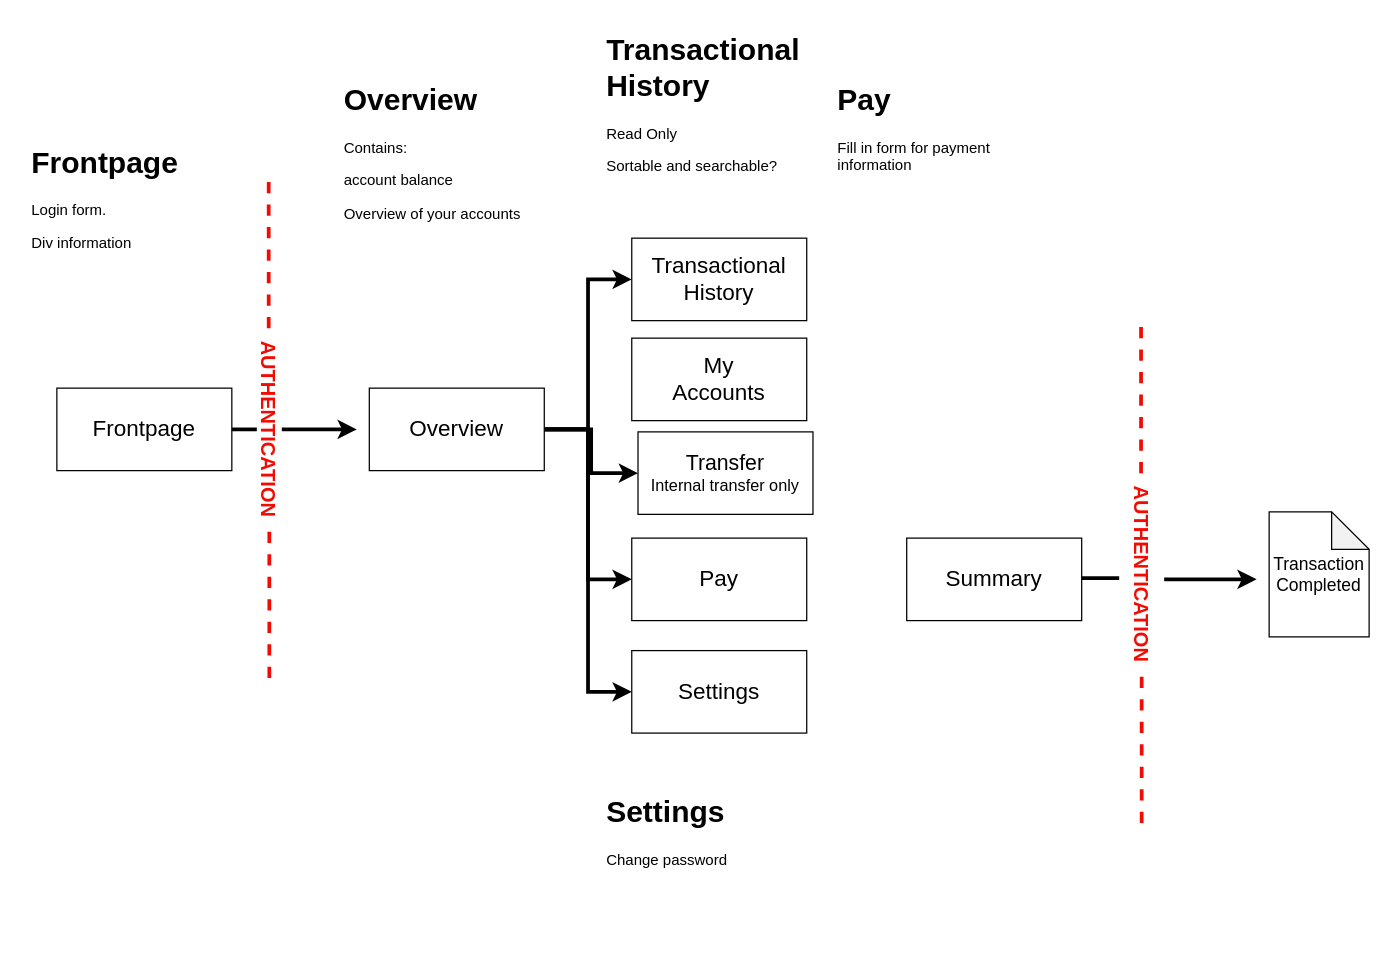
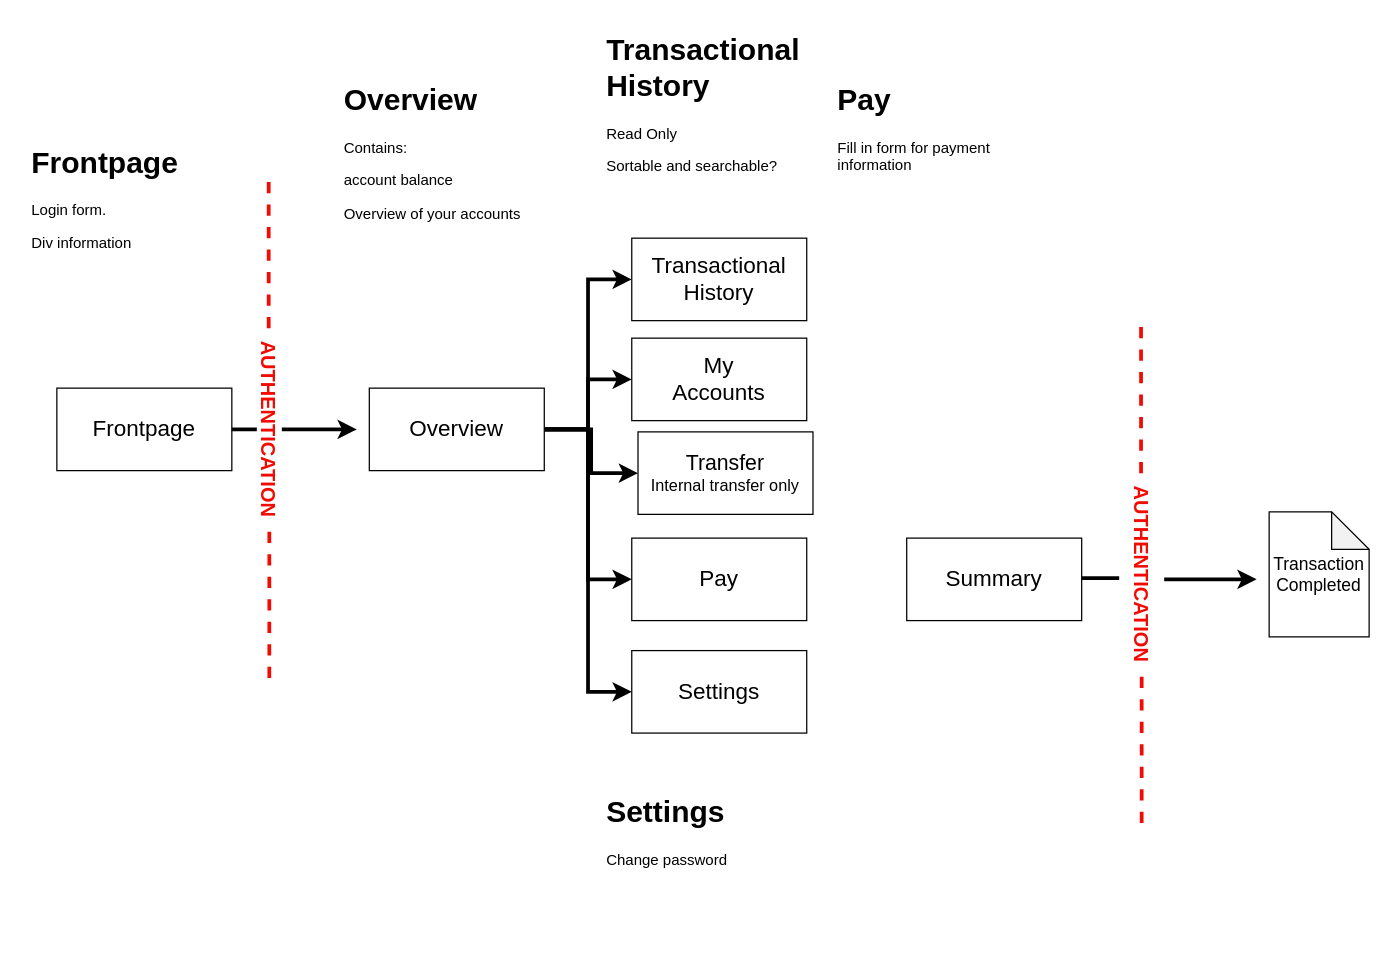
none -> (604, 379)
